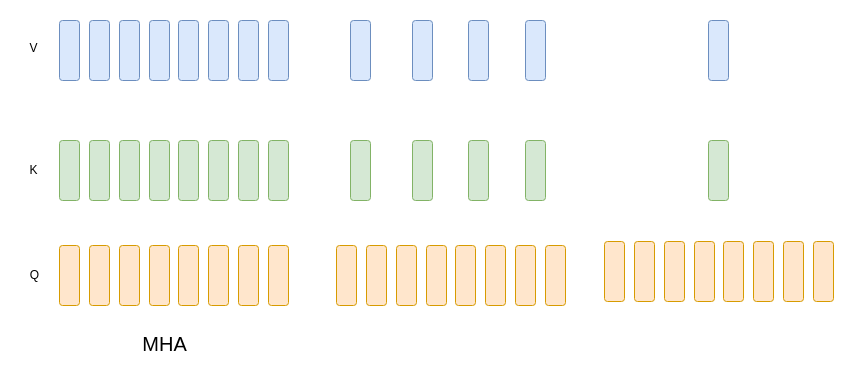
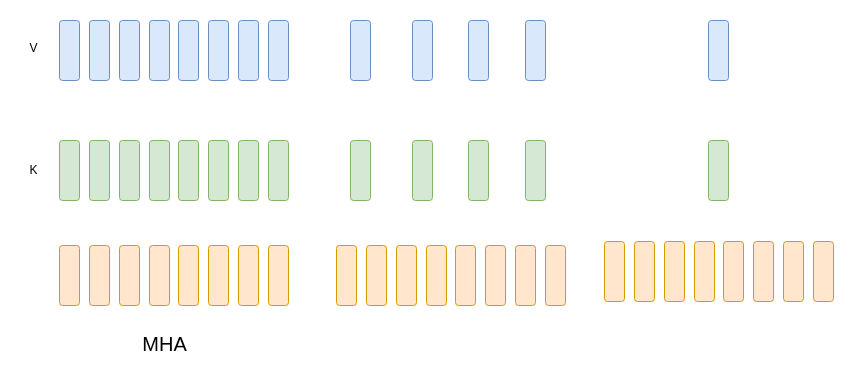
(34, 276) -> none
